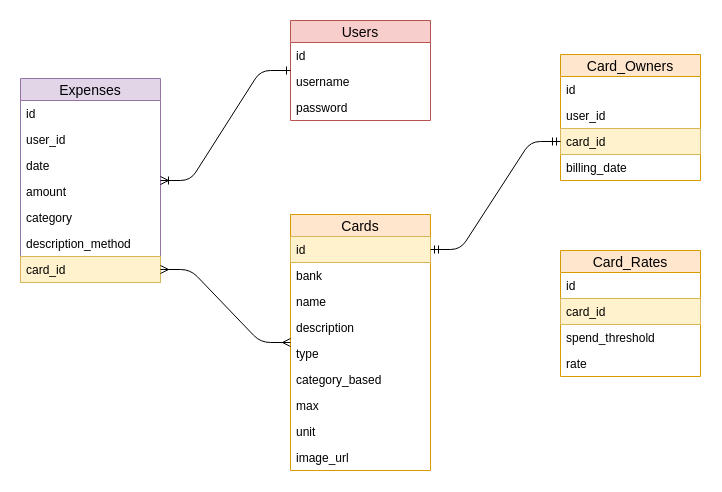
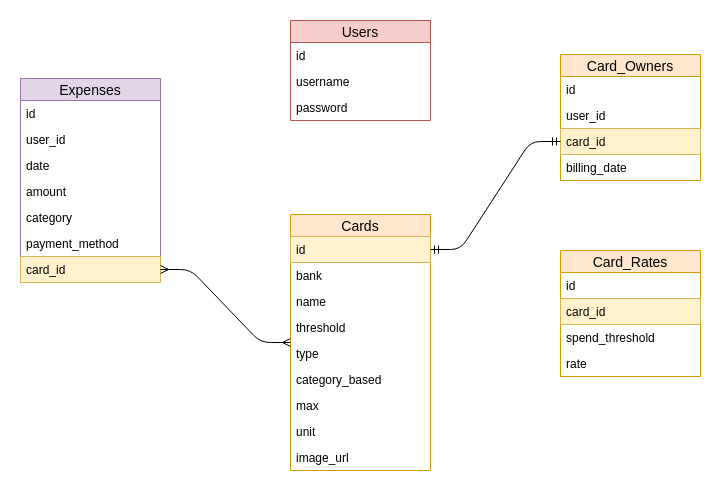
(226, 126) -> none
(83, 244) -> (73, 244)
(330, 328) -> (325, 328)
